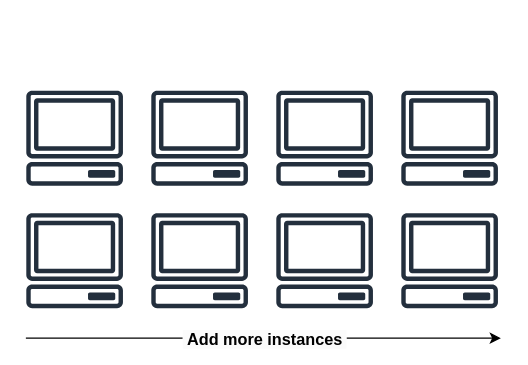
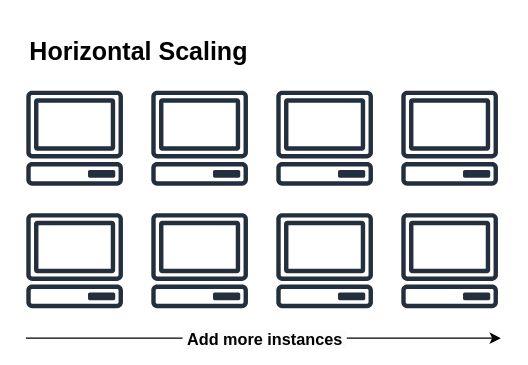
none -> (138, 51)
